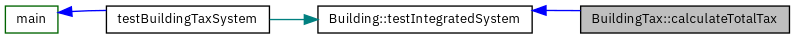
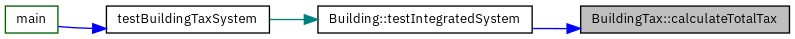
(563, 10) -> (550, 29)
(89, 11) -> (75, 28)
